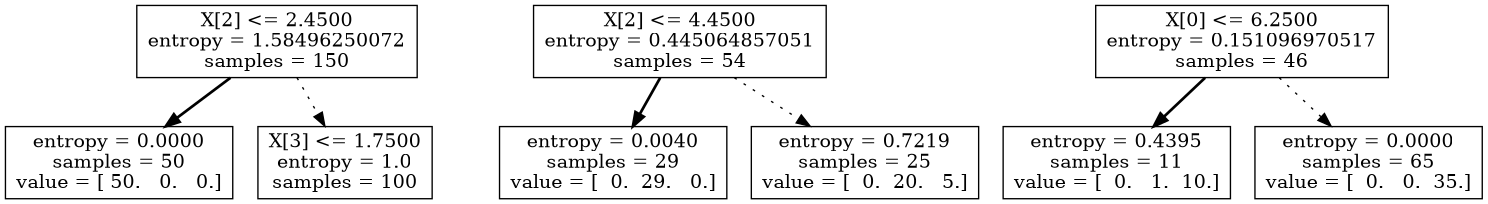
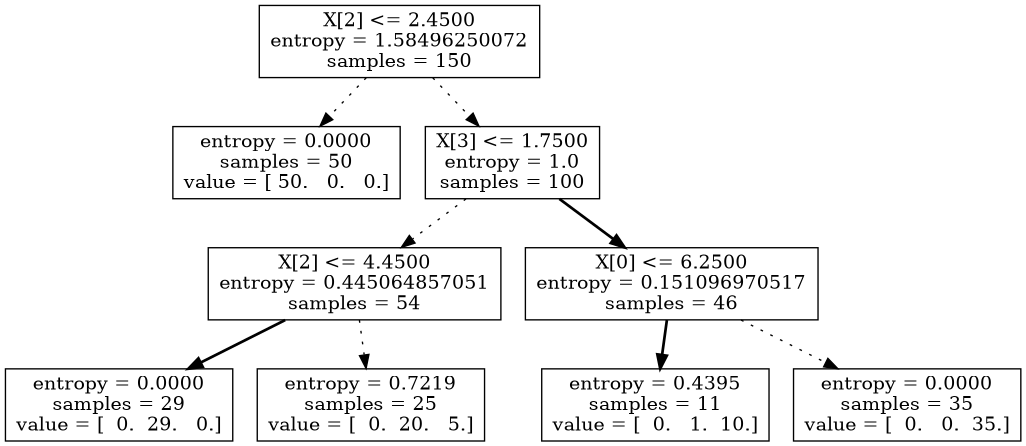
(204, 98) -> (348, 97)
(613, 163) -> (119, 405)
(1369, 163) -> (907, 405)
none -> (439, 219)
none -> (586, 219)
